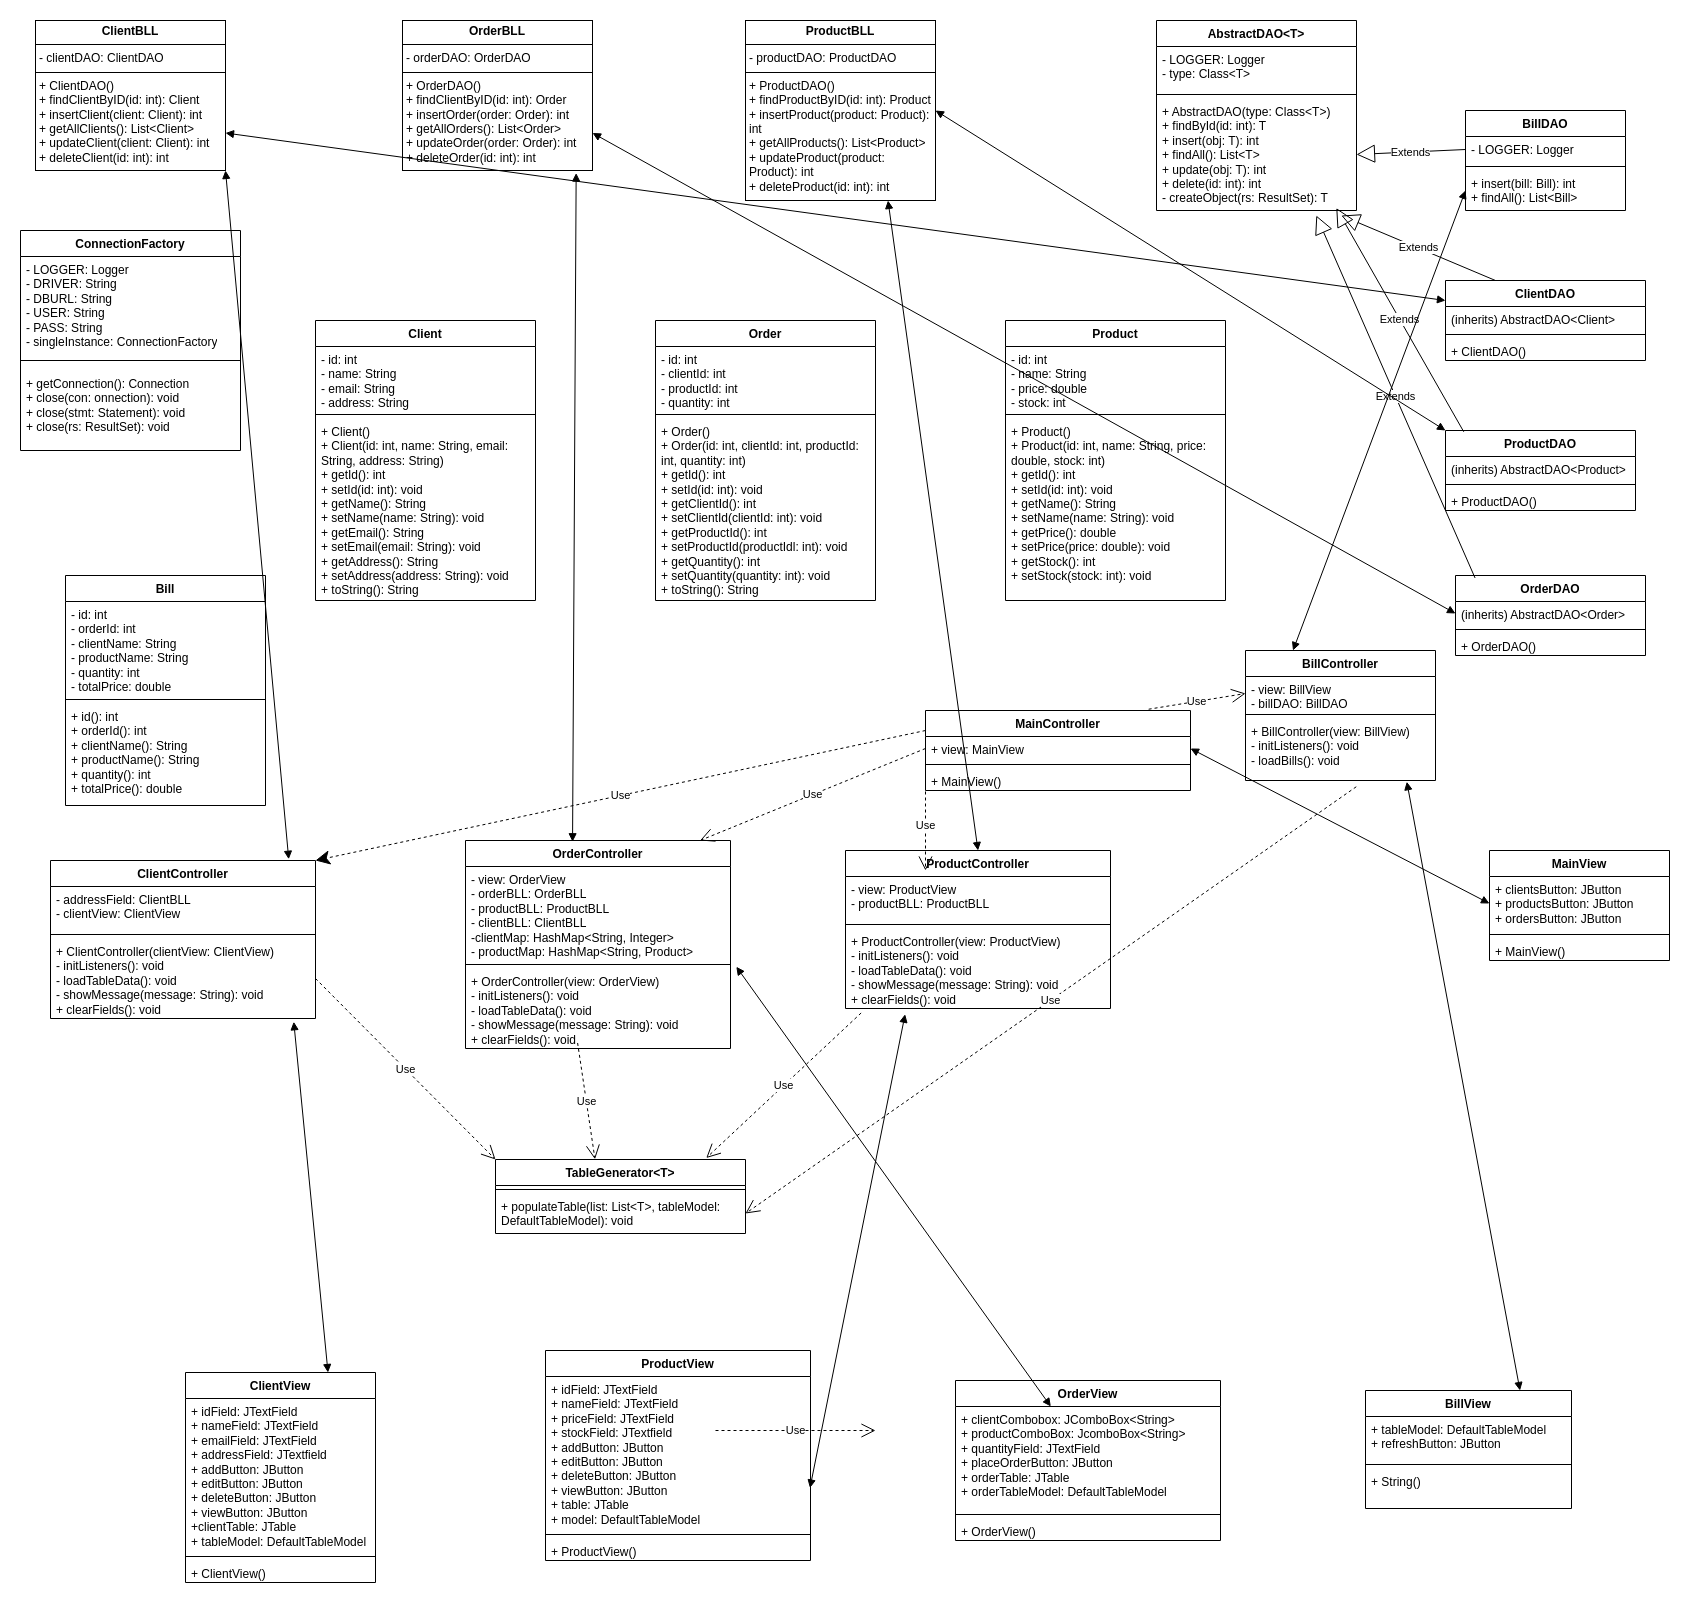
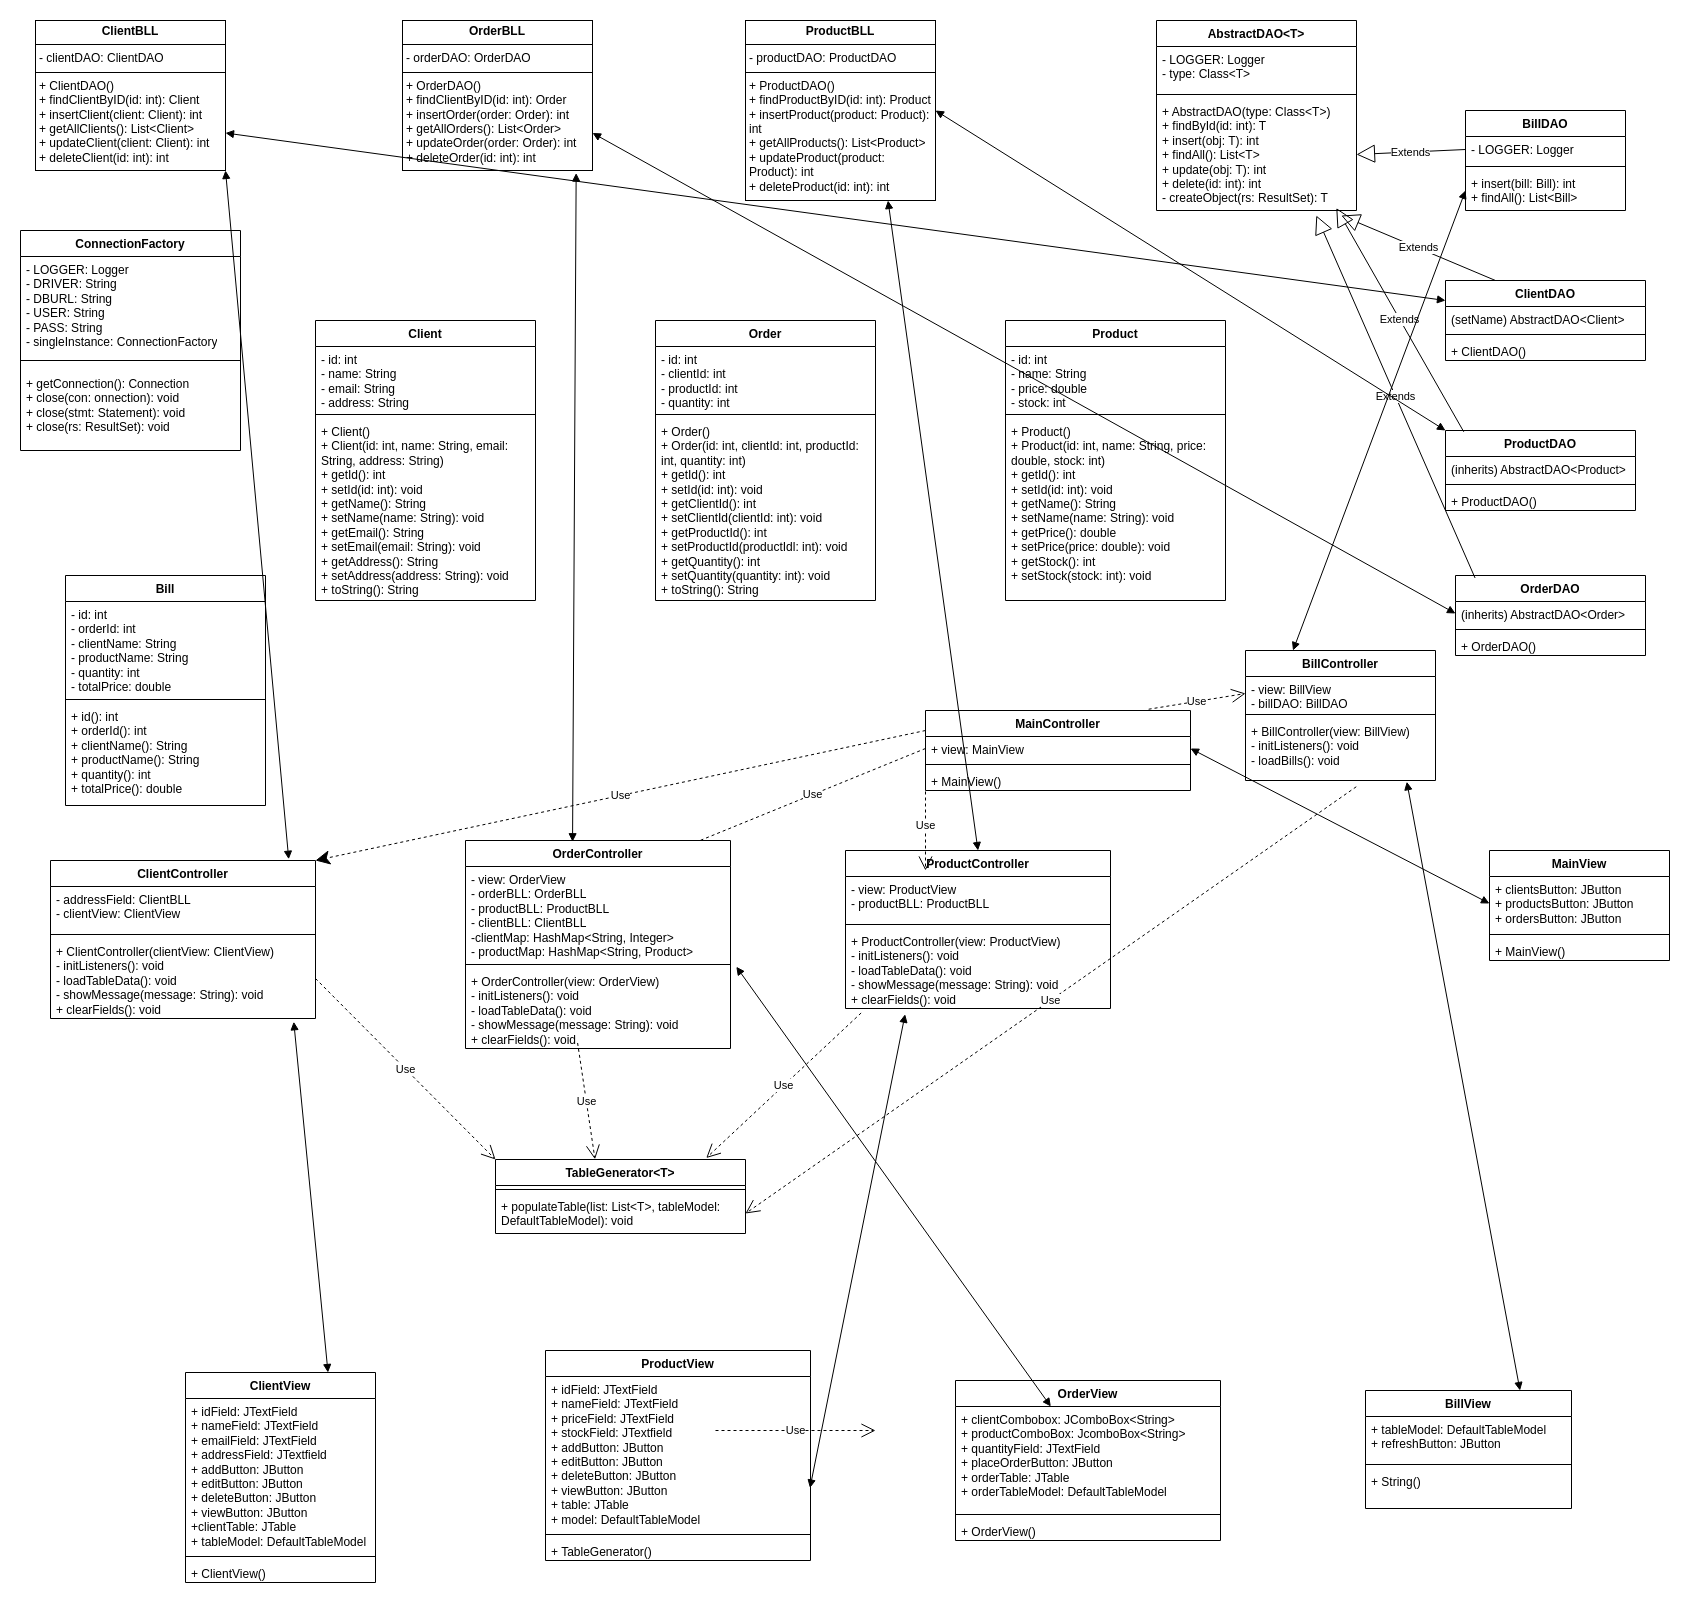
(1545, 321) -> (1544, 321)
(704, 839) -> (704, 839)
(599, 1553) -> (609, 1553)
